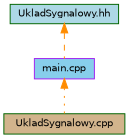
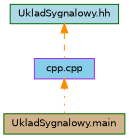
(64, 69) -> (64, 69)
(64, 124) -> (64, 124)
